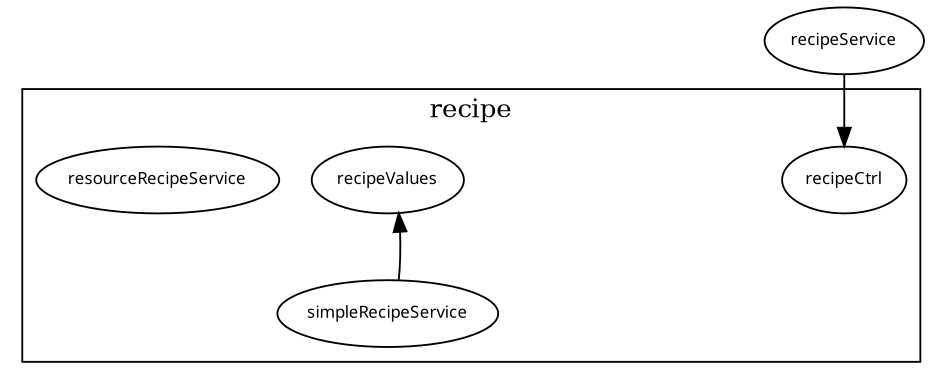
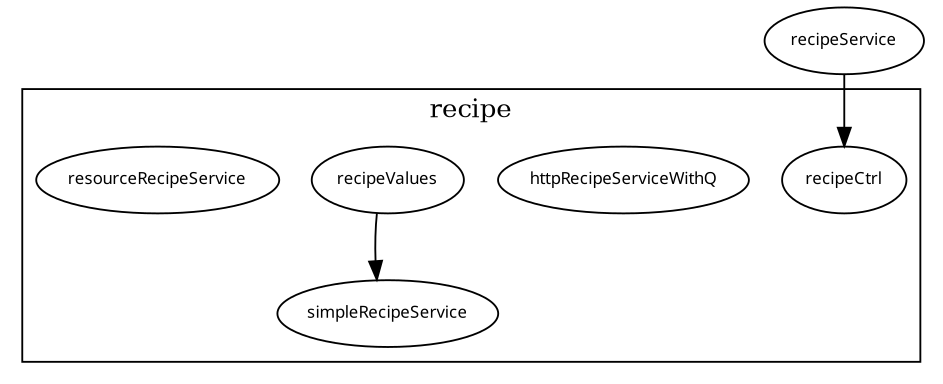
none -> (623, 180)
(400, 256) -> (375, 237)
